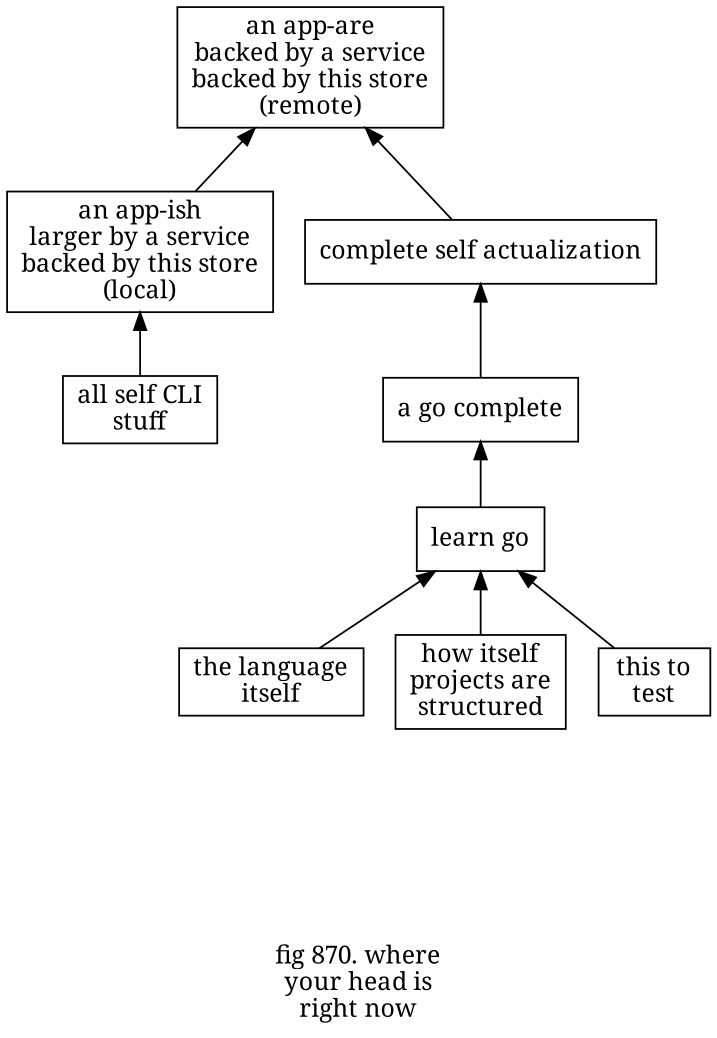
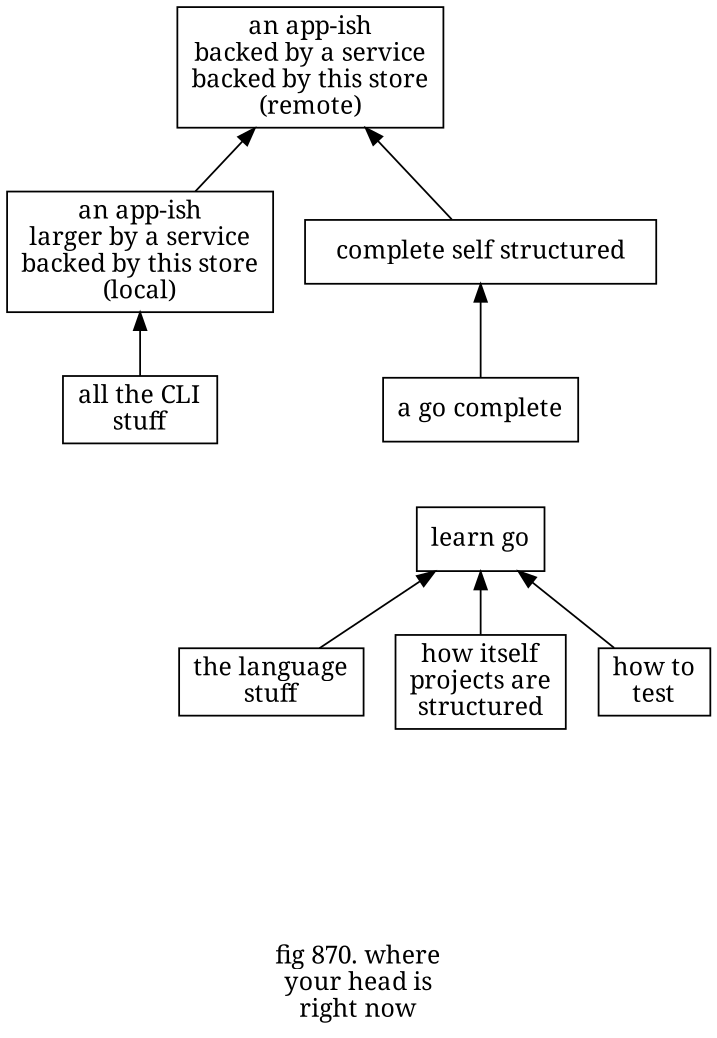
(310, 67) -> (310, 67)
(481, 252) -> (481, 252)
(140, 410) -> (140, 410)
(481, 483) -> none
(271, 682) -> (271, 682)
(654, 682) -> (654, 682)
